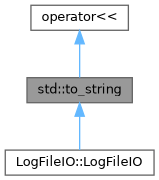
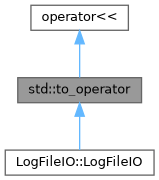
(80, 90) -> (80, 90)
